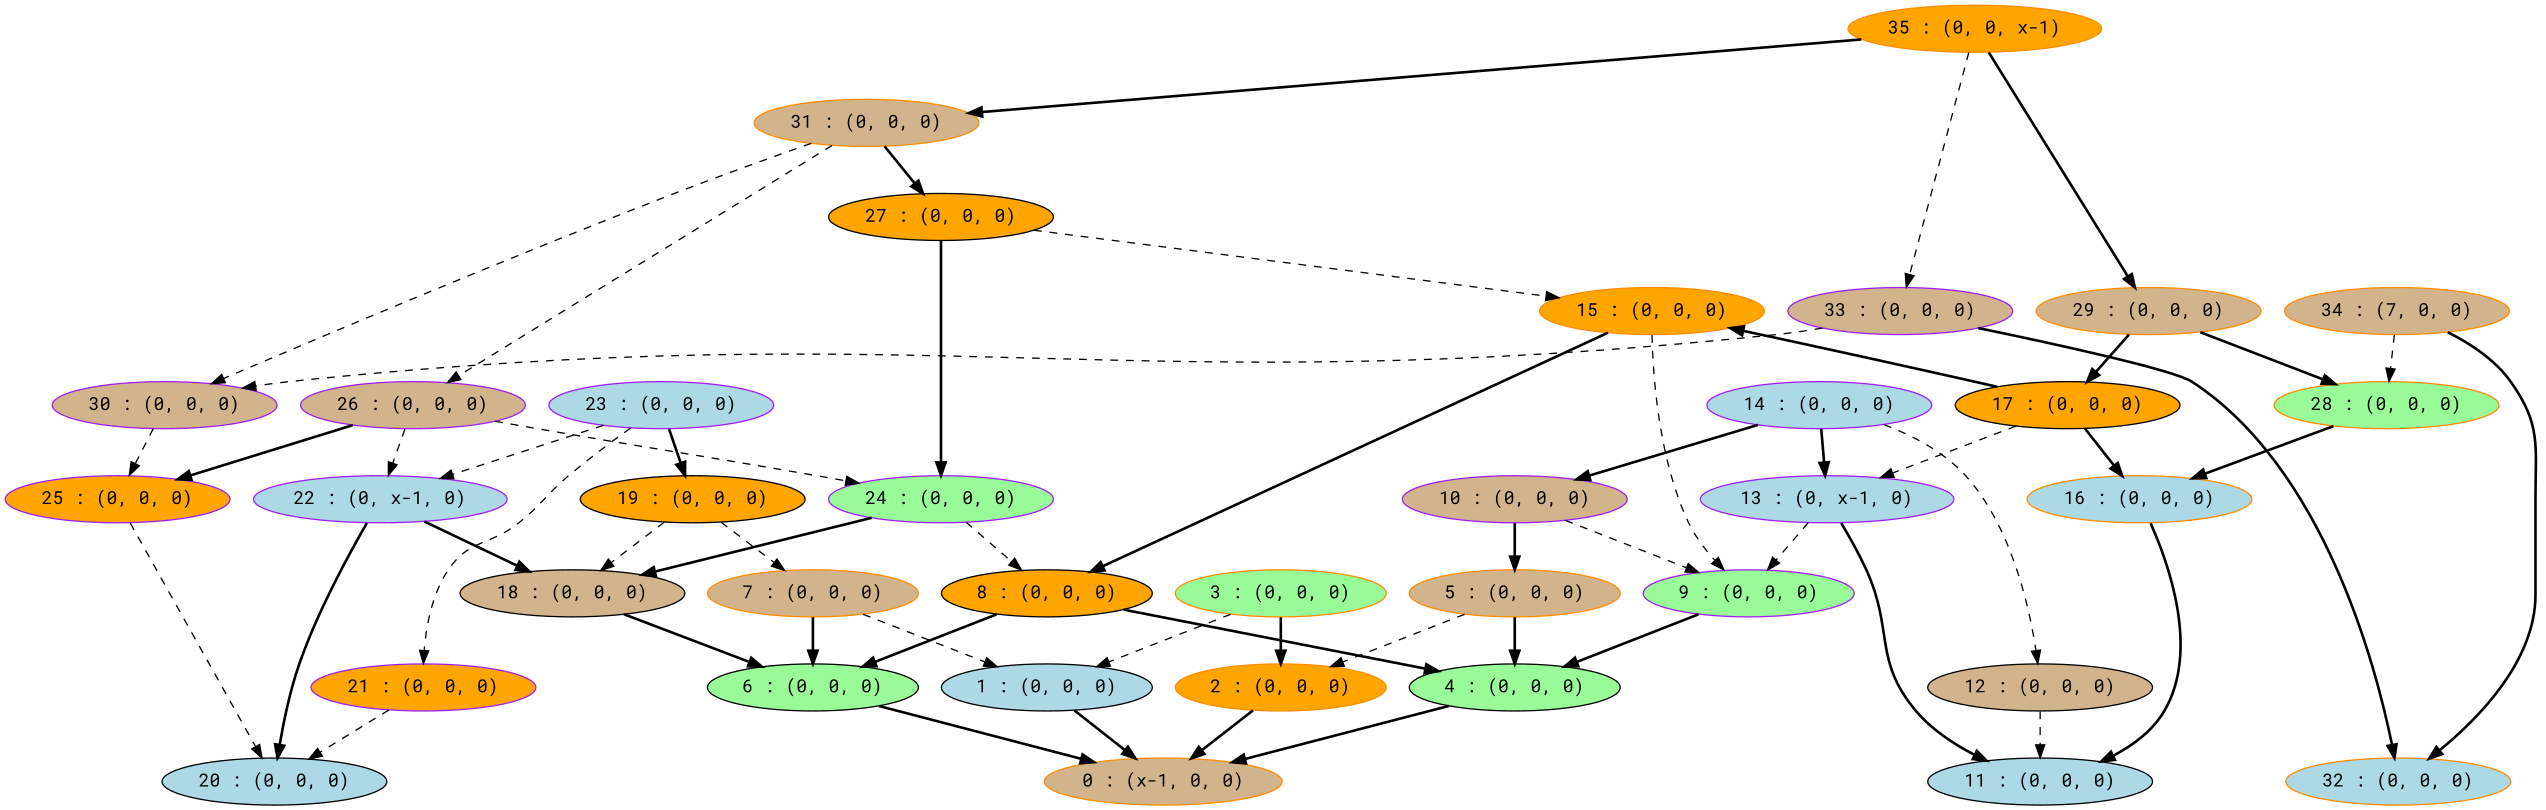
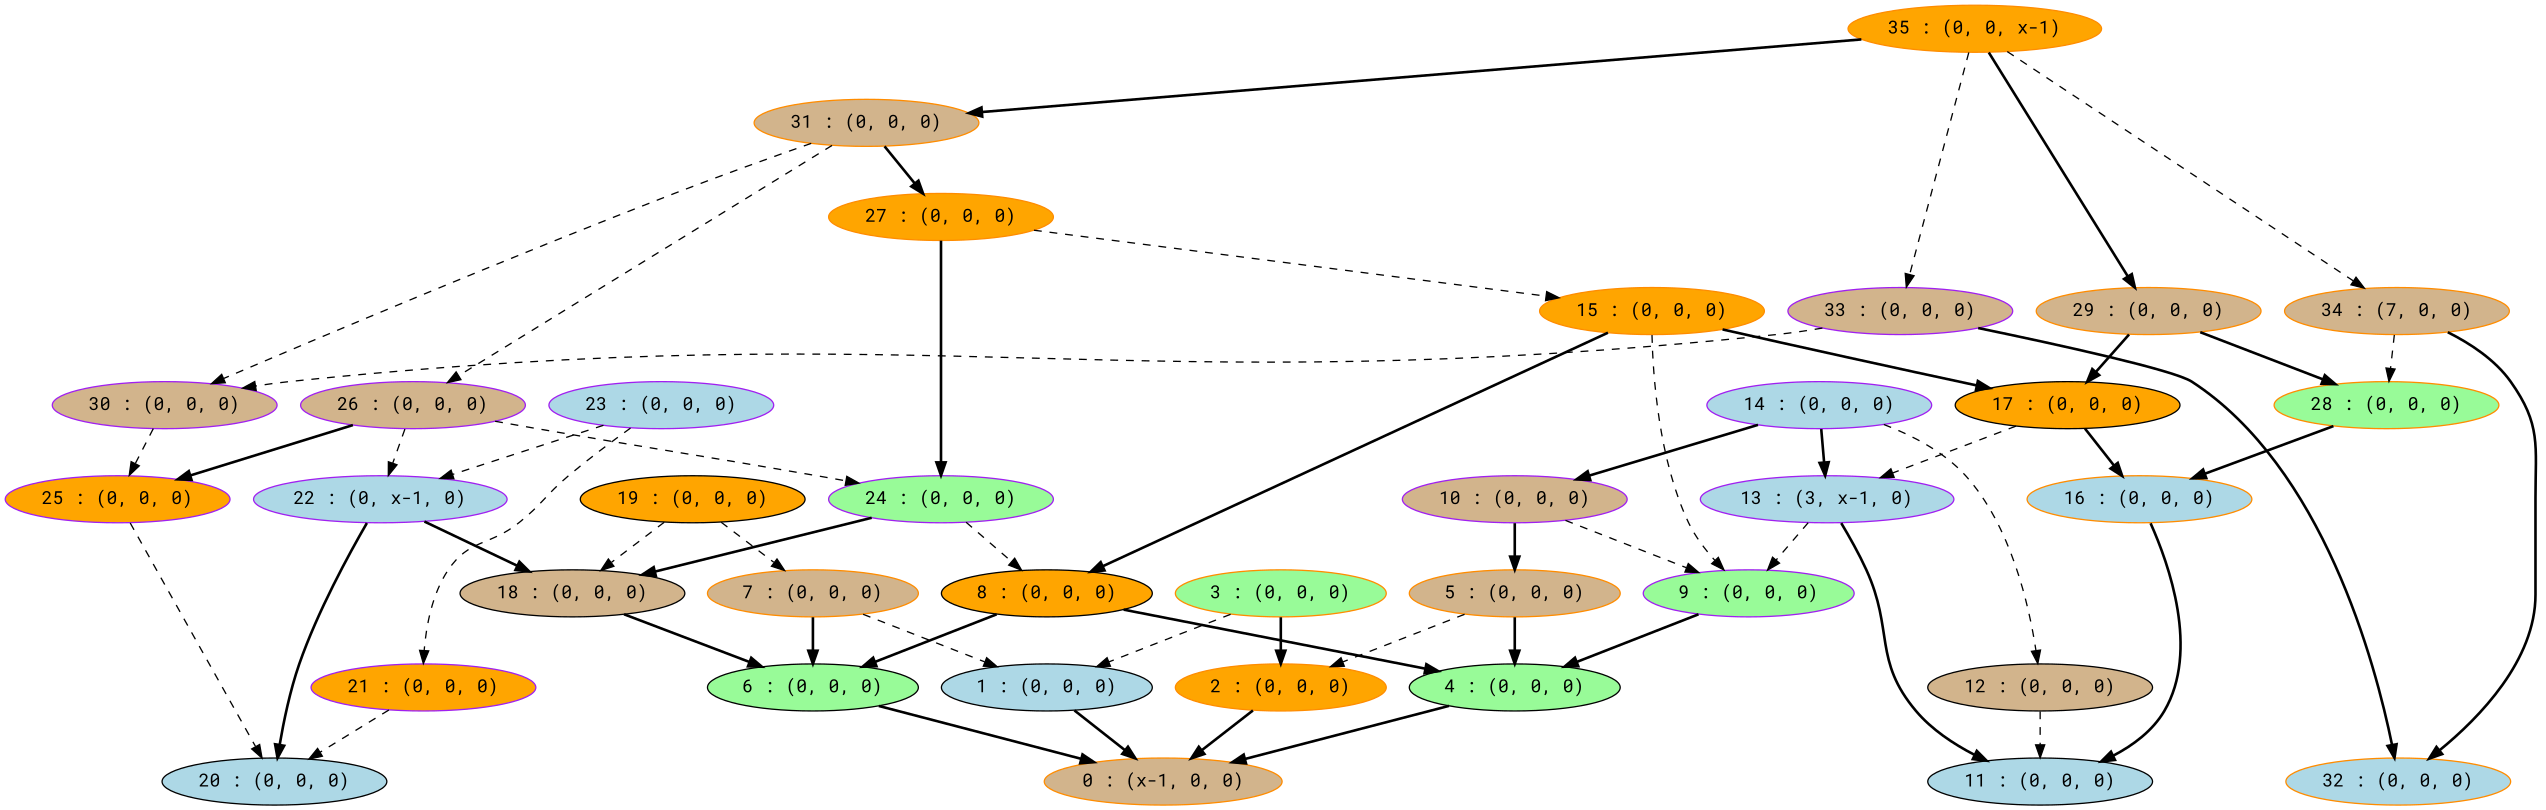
none -> (2180, 166)
(941, 217) -> (941, 217)
(1870, 358) -> (1850, 358)
(674, 443) -> none
(1827, 499) -> (1827, 499)
